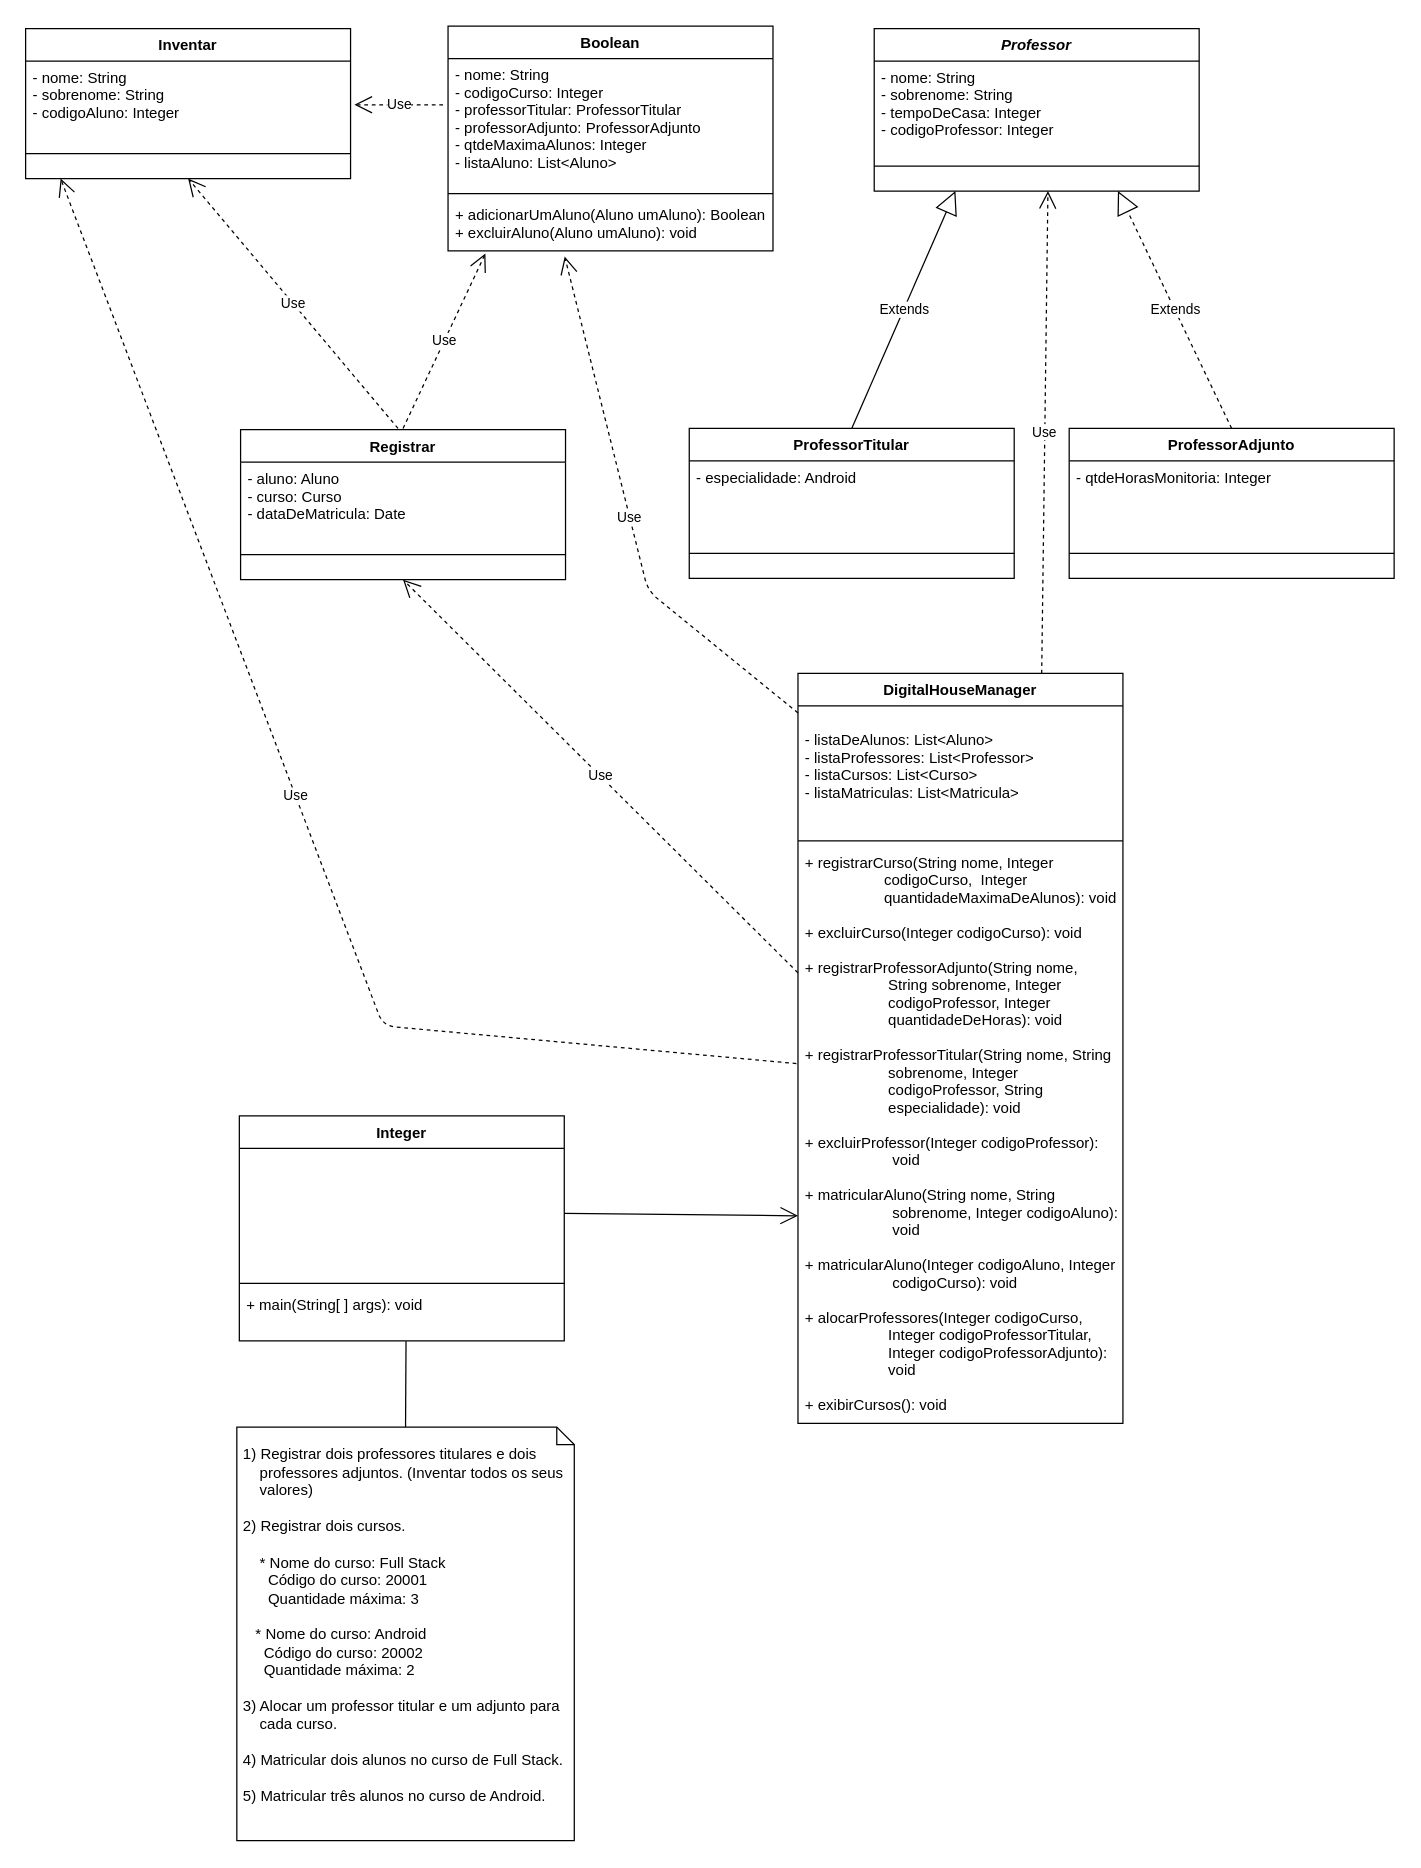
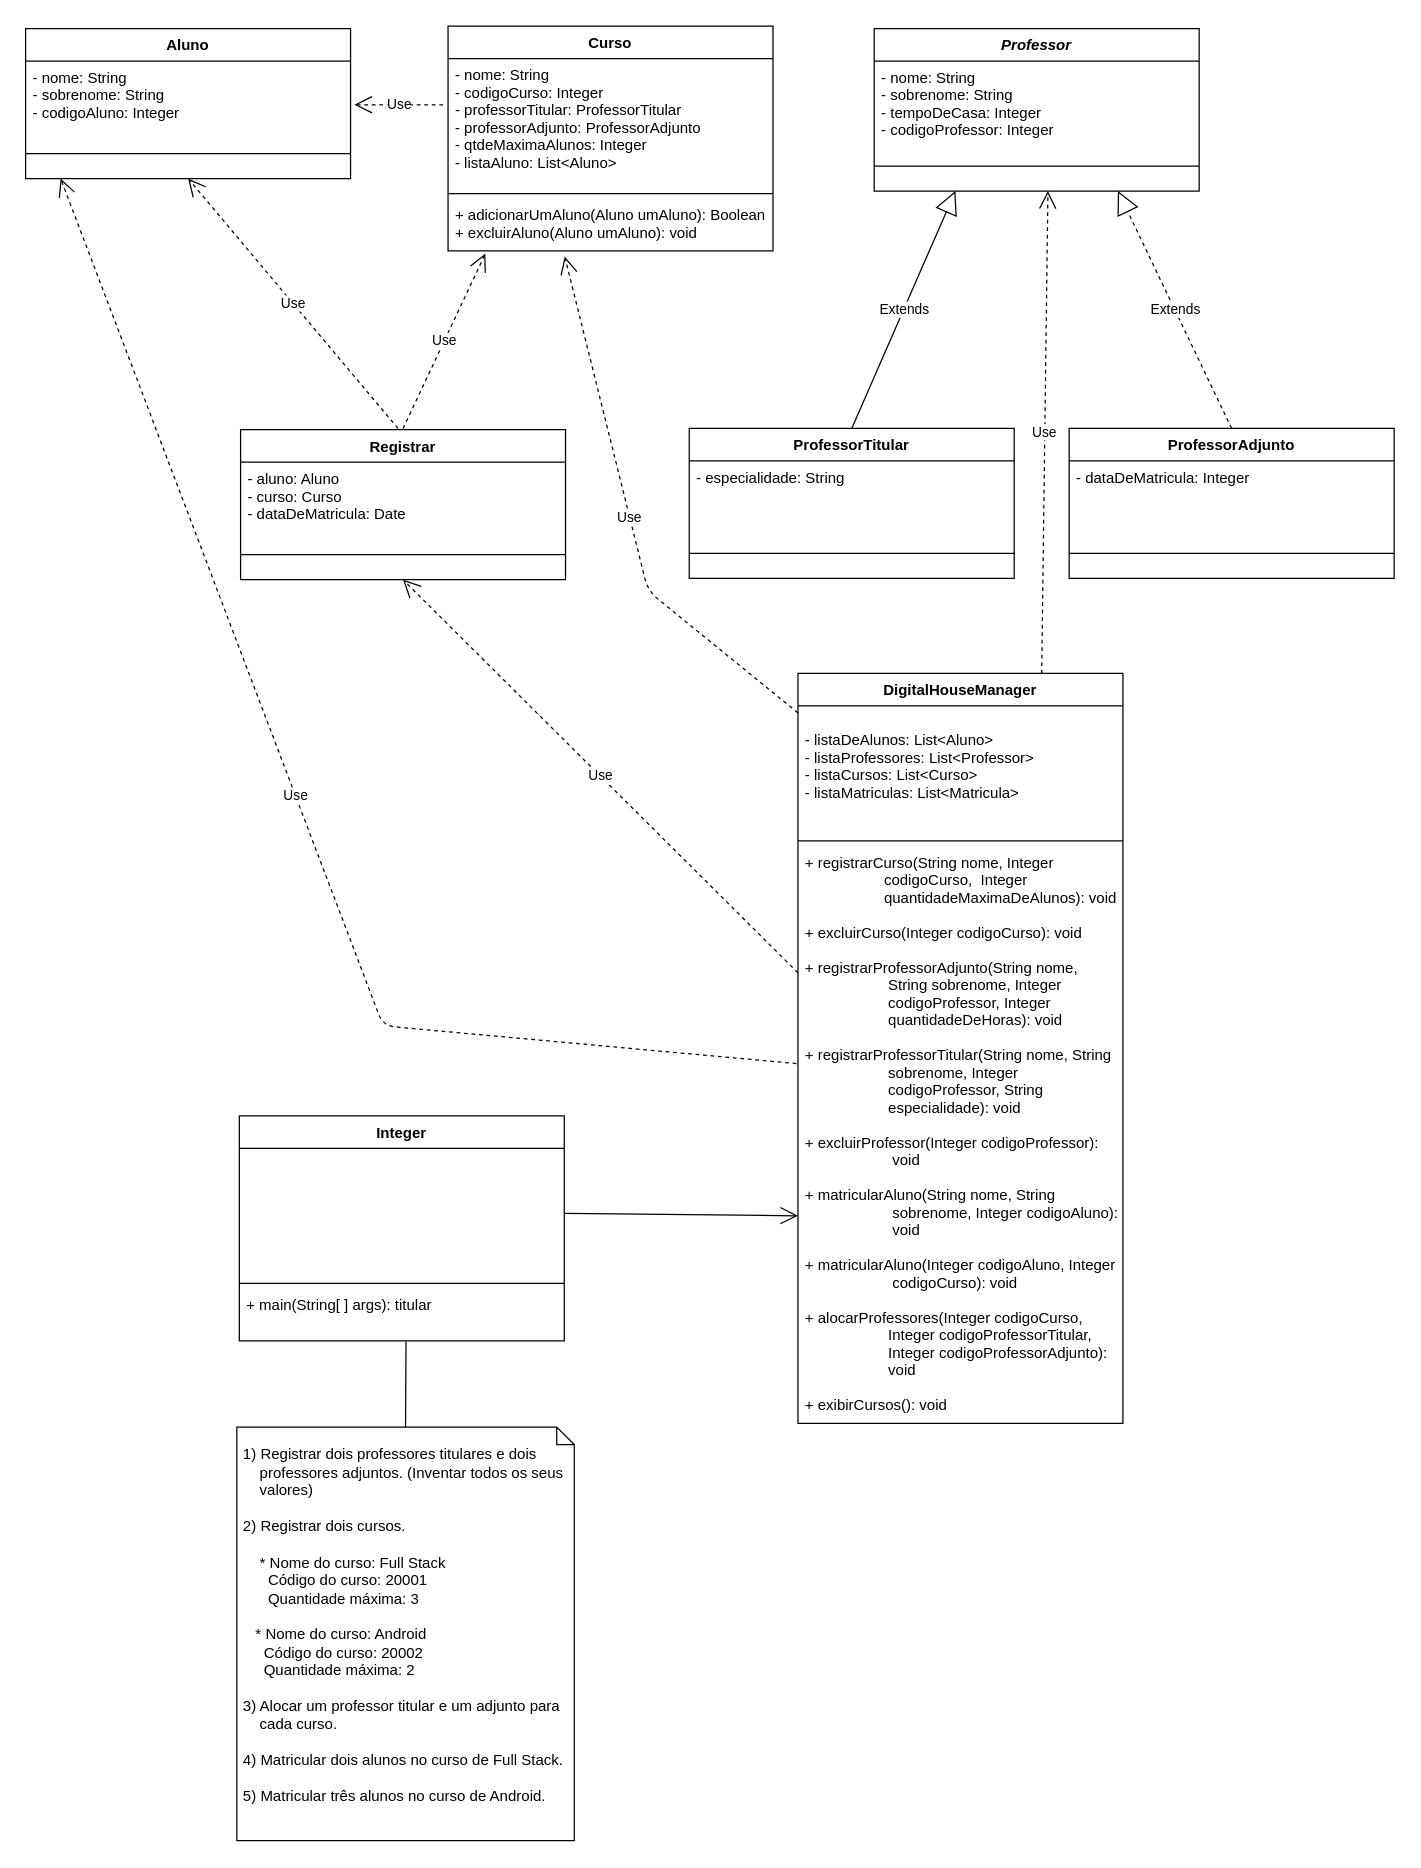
(610, 43) -> (610, 43)
(188, 45) -> (188, 45)
(783, 478) -> (779, 478)
(1188, 478) -> (1176, 478)
(348, 1305) -> (359, 1305)
